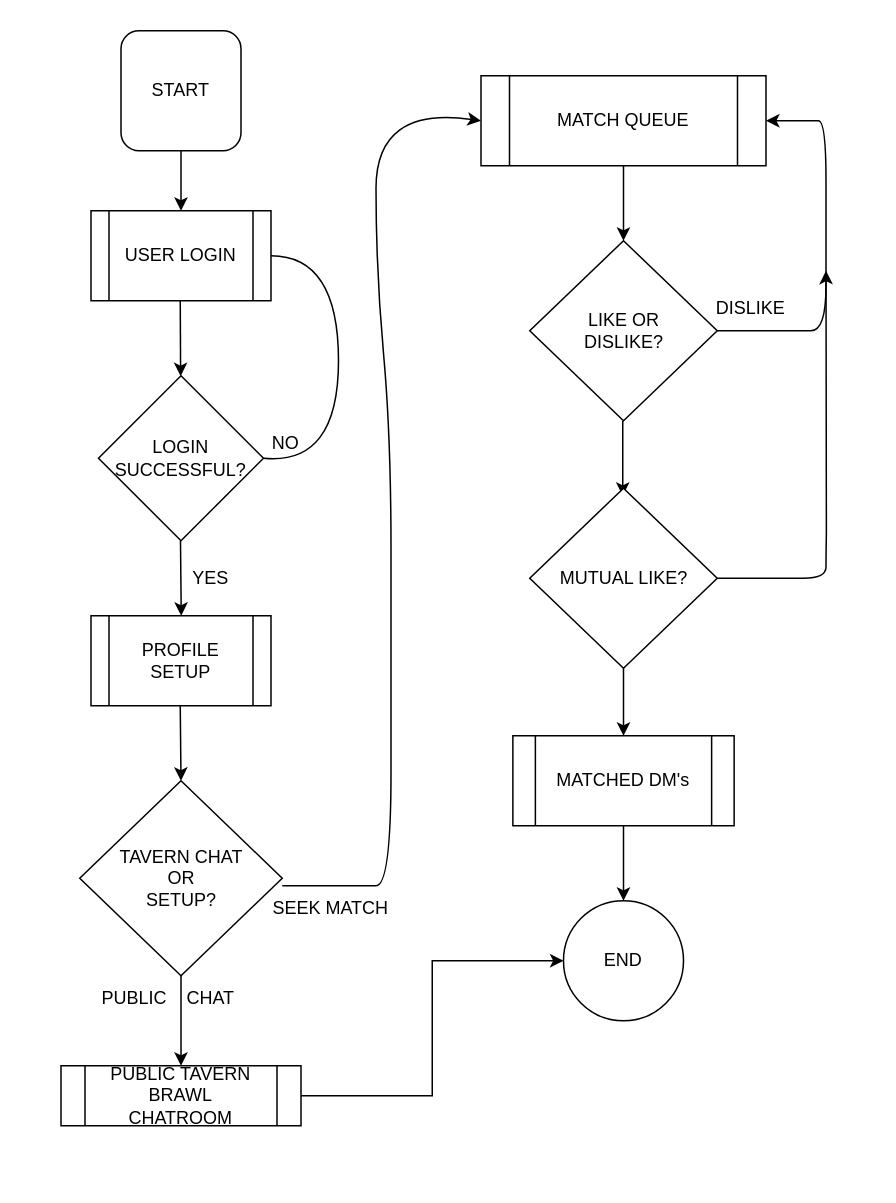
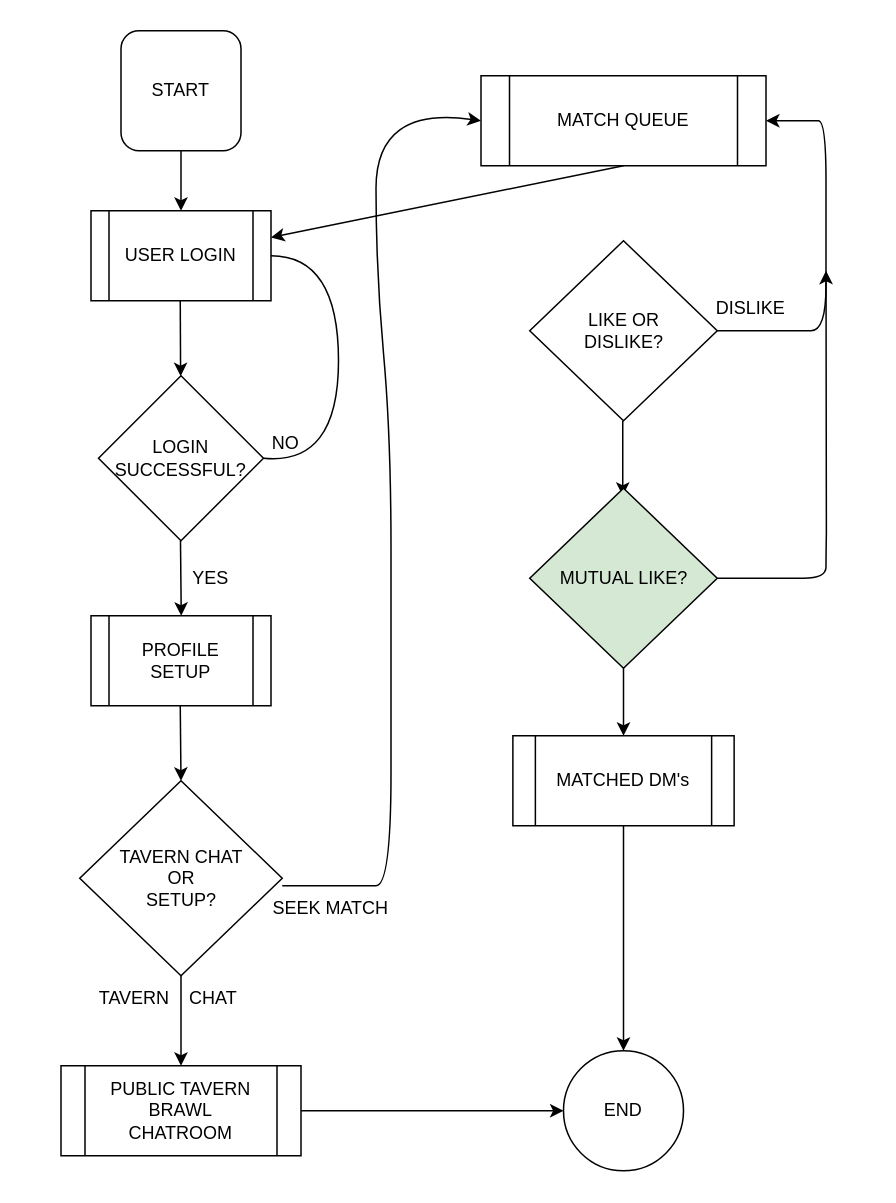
(623, 198) -> (452, 201)
(623, 578) -> (623, 578)
(623, 961) -> (623, 1111)
(173, 998) -> (173, 998)
(181, 1096) -> (181, 1111)
